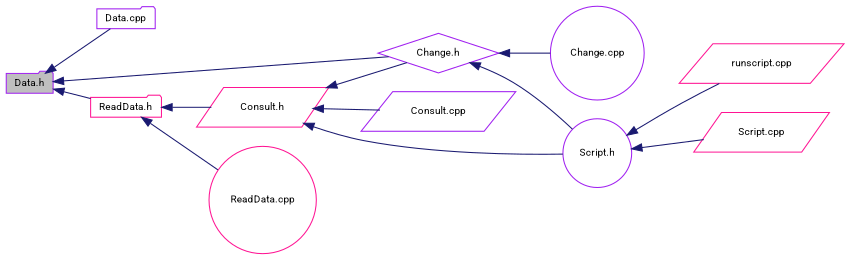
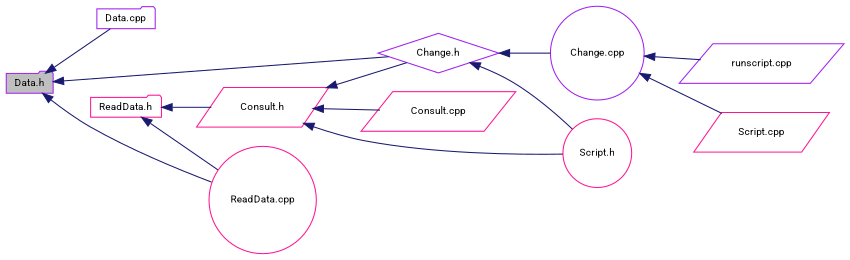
(762, 64) -> (762, 64)
(77, 95) -> (128, 147)
(677, 106) -> (678, 58)
(438, 111) -> (438, 111)
(673, 144) -> (685, 96)
(597, 153) -> (597, 153)
